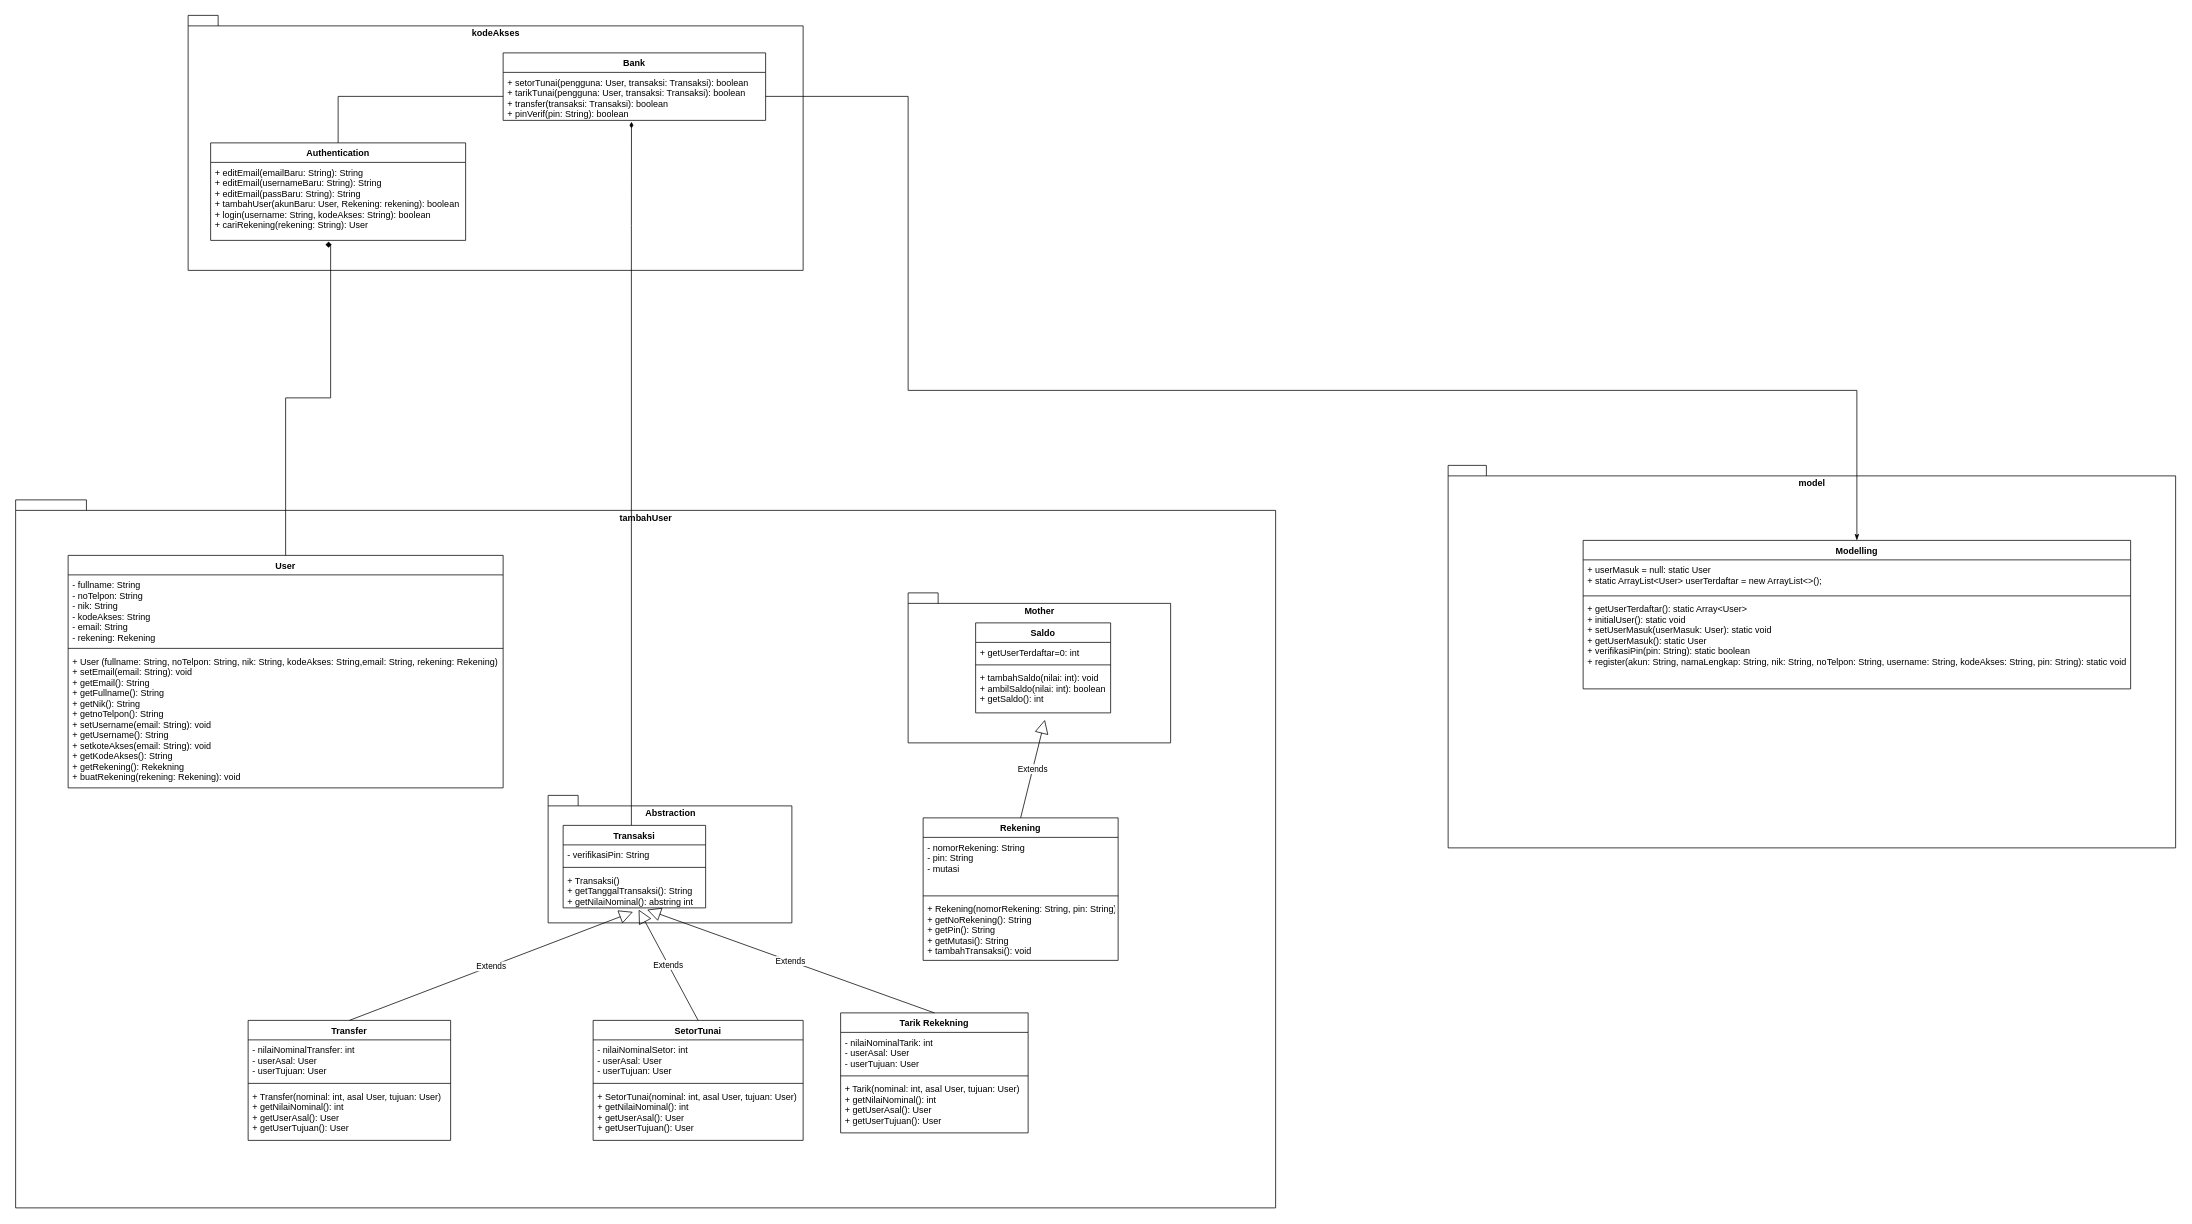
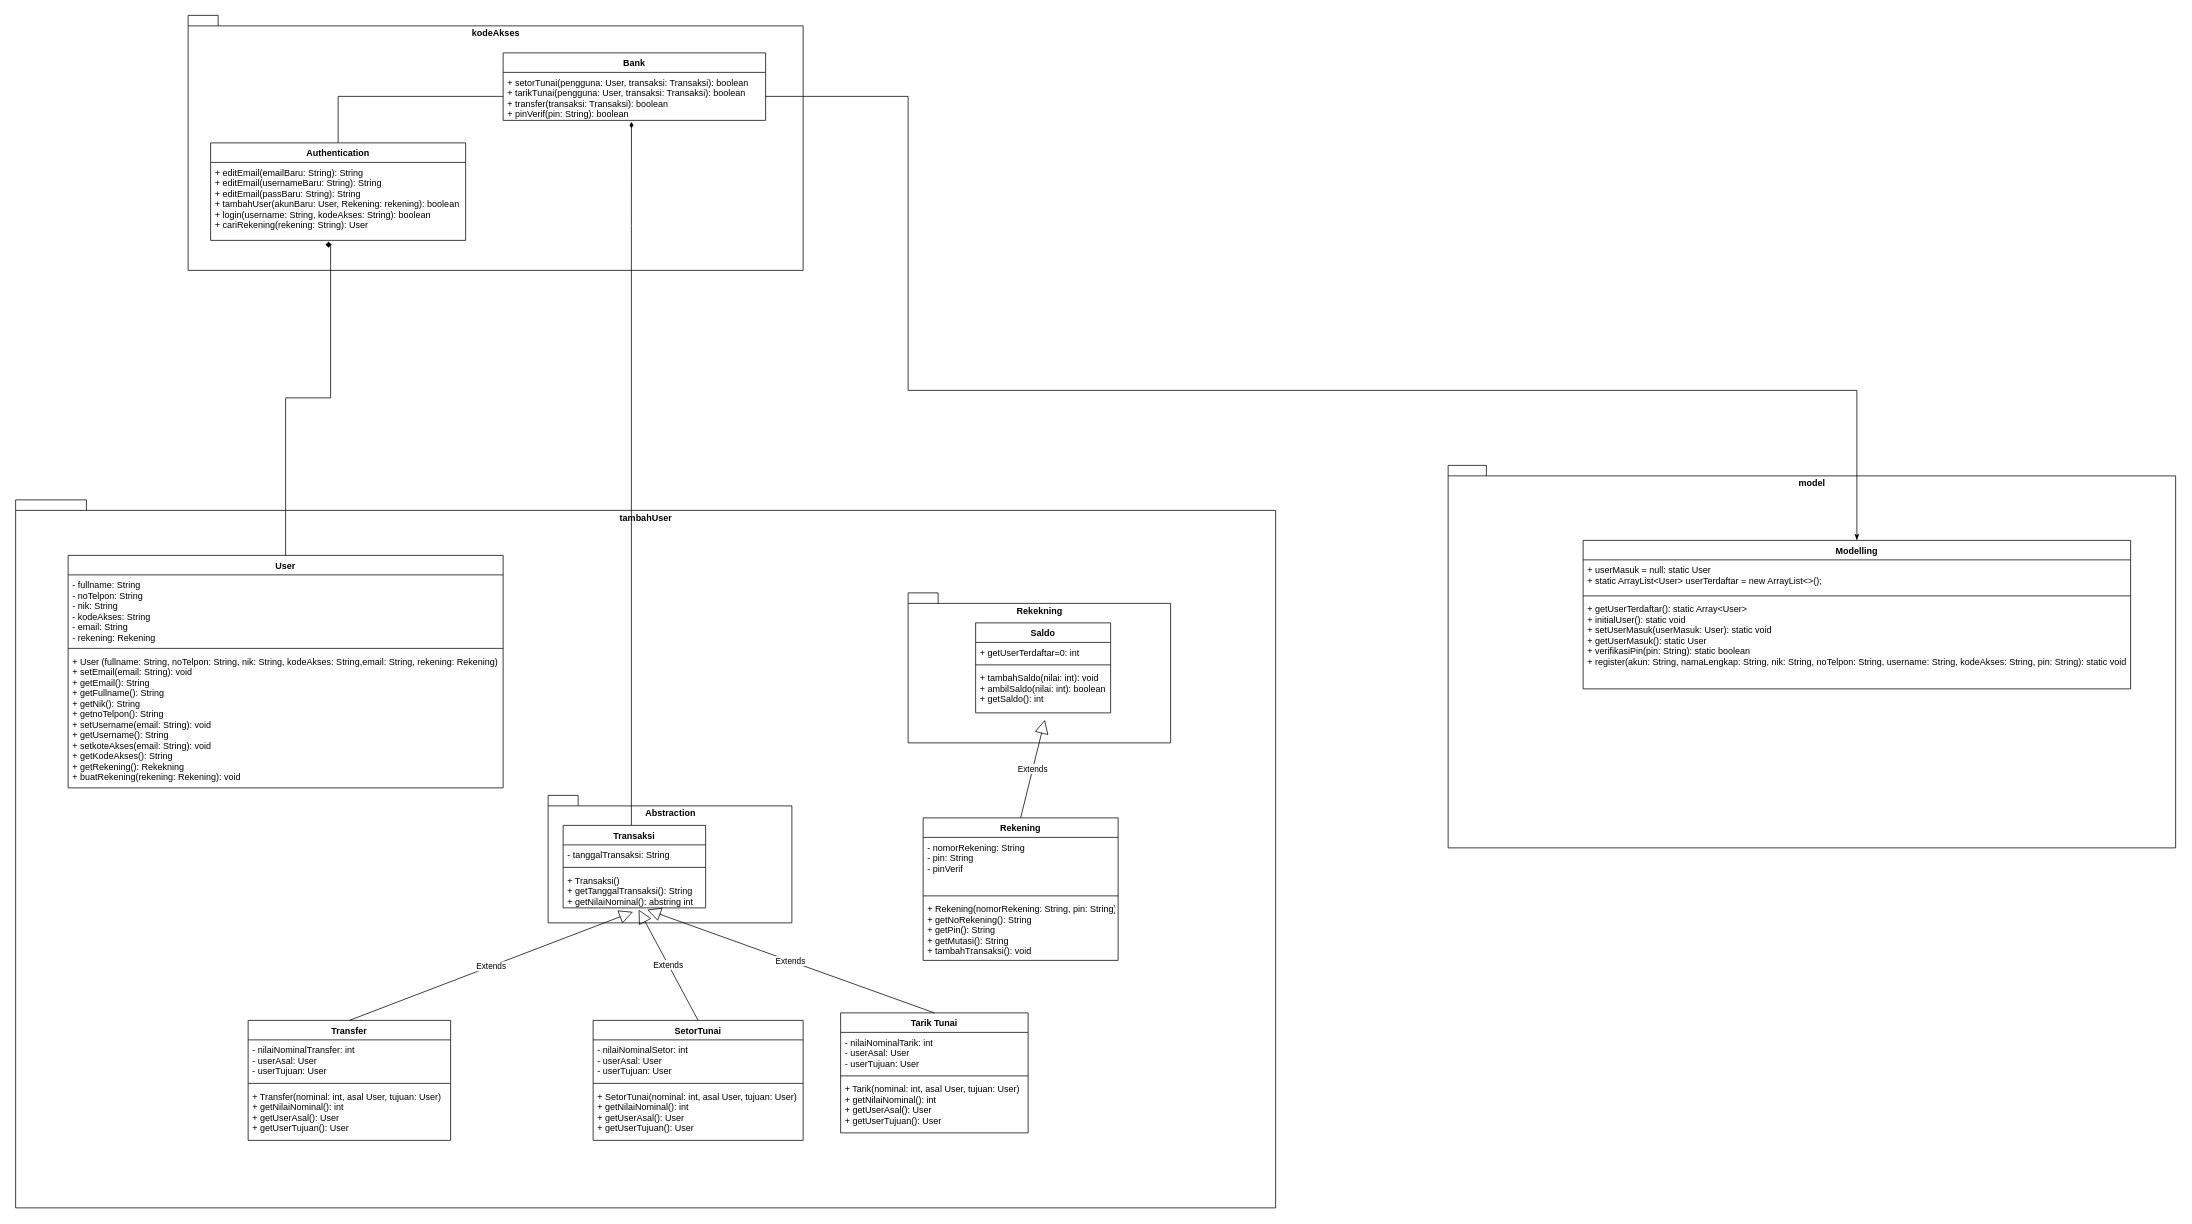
(1040, 611) -> (1040, 611)
(979, 848) -> (979, 848)
(616, 855) -> (626, 855)
(934, 1023) -> (934, 1023)
